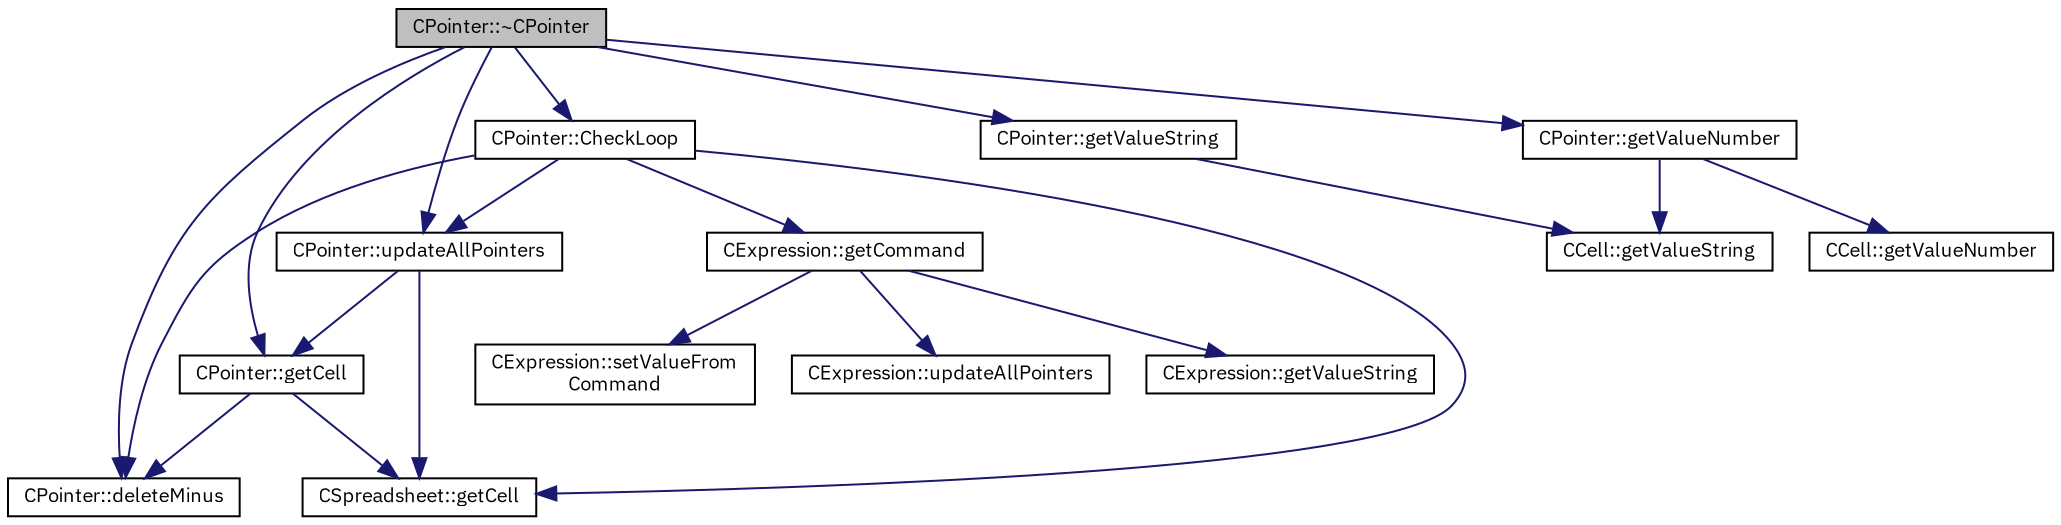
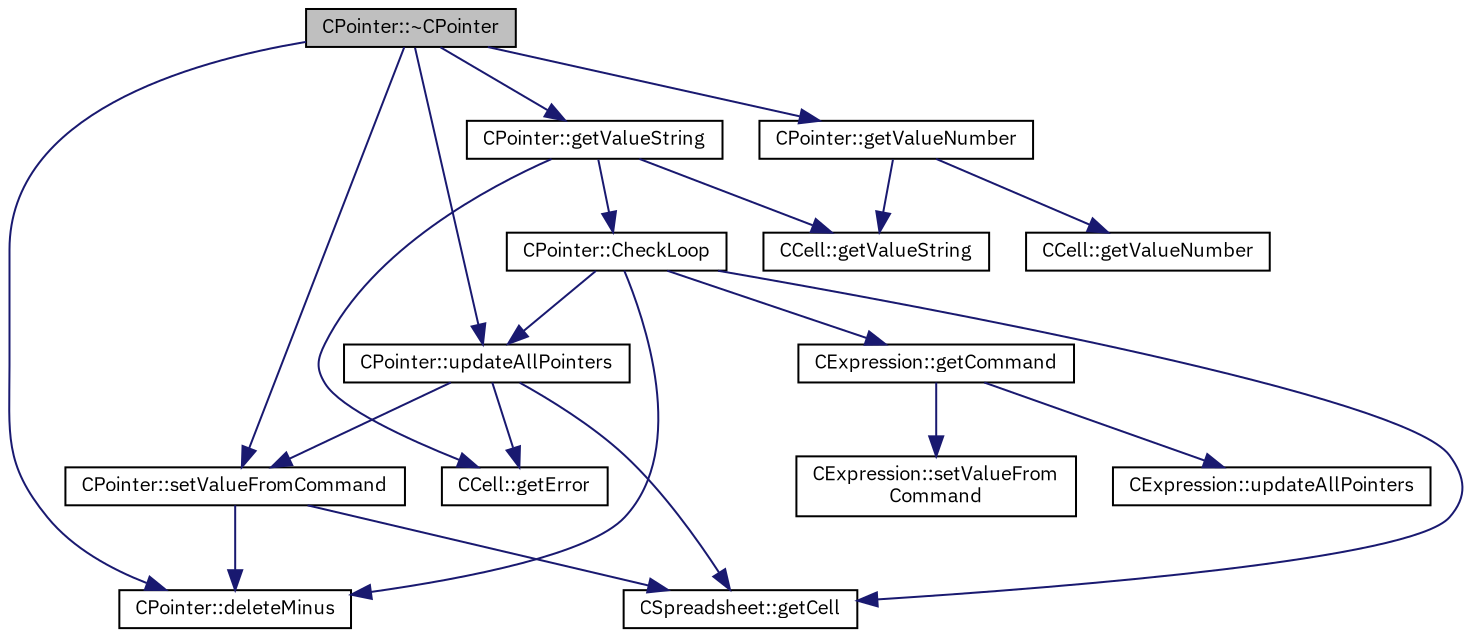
(537, 76) -> (604, 186)
(272, 374) -> (235, 486)
(1290, 374) -> none
none -> (525, 486)
